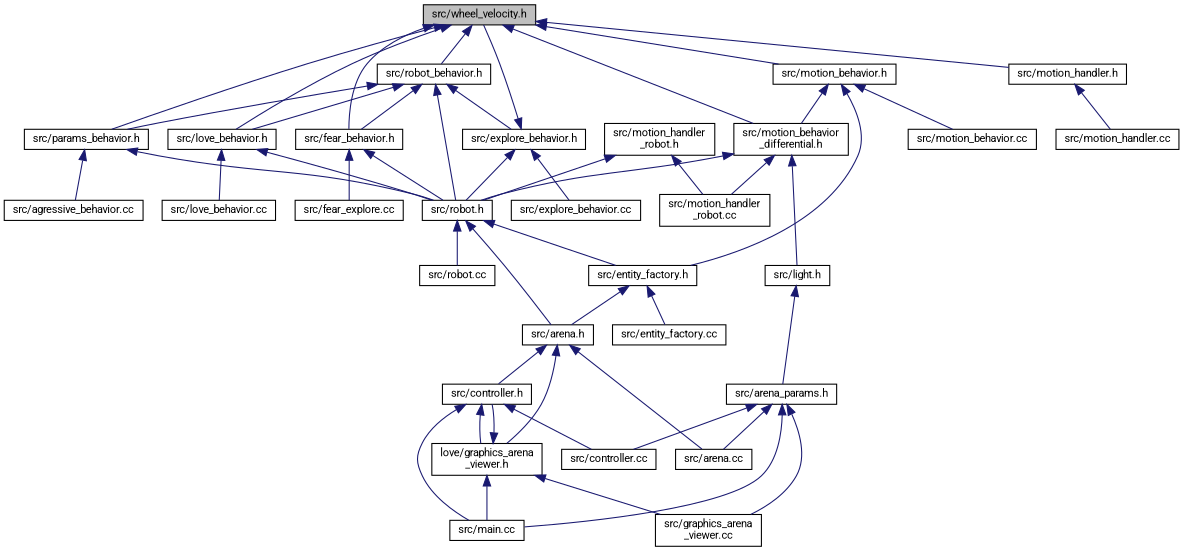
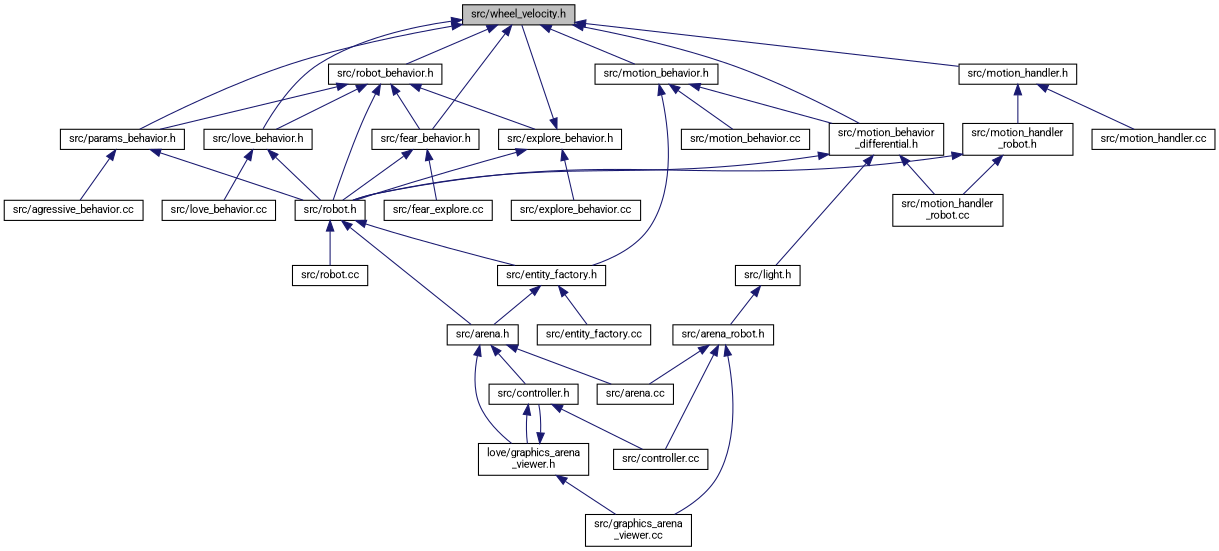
none -> (1018, 109)
(782, 394) -> (723, 335)
(487, 530) -> none
